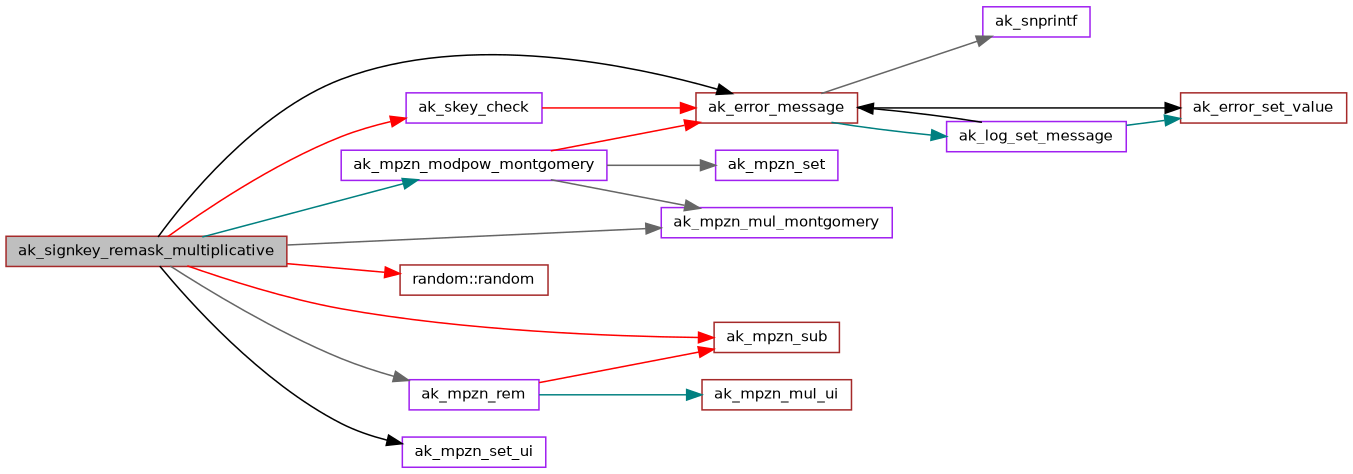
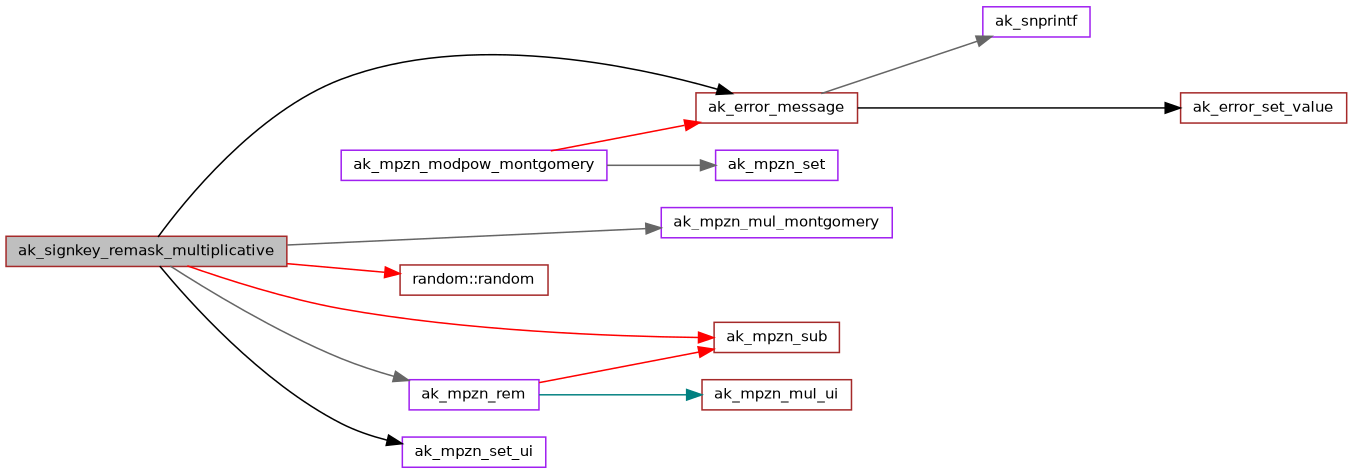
(474, 108) -> none
(1036, 137) -> none
(618, 193) -> none
(303, 210) -> none
